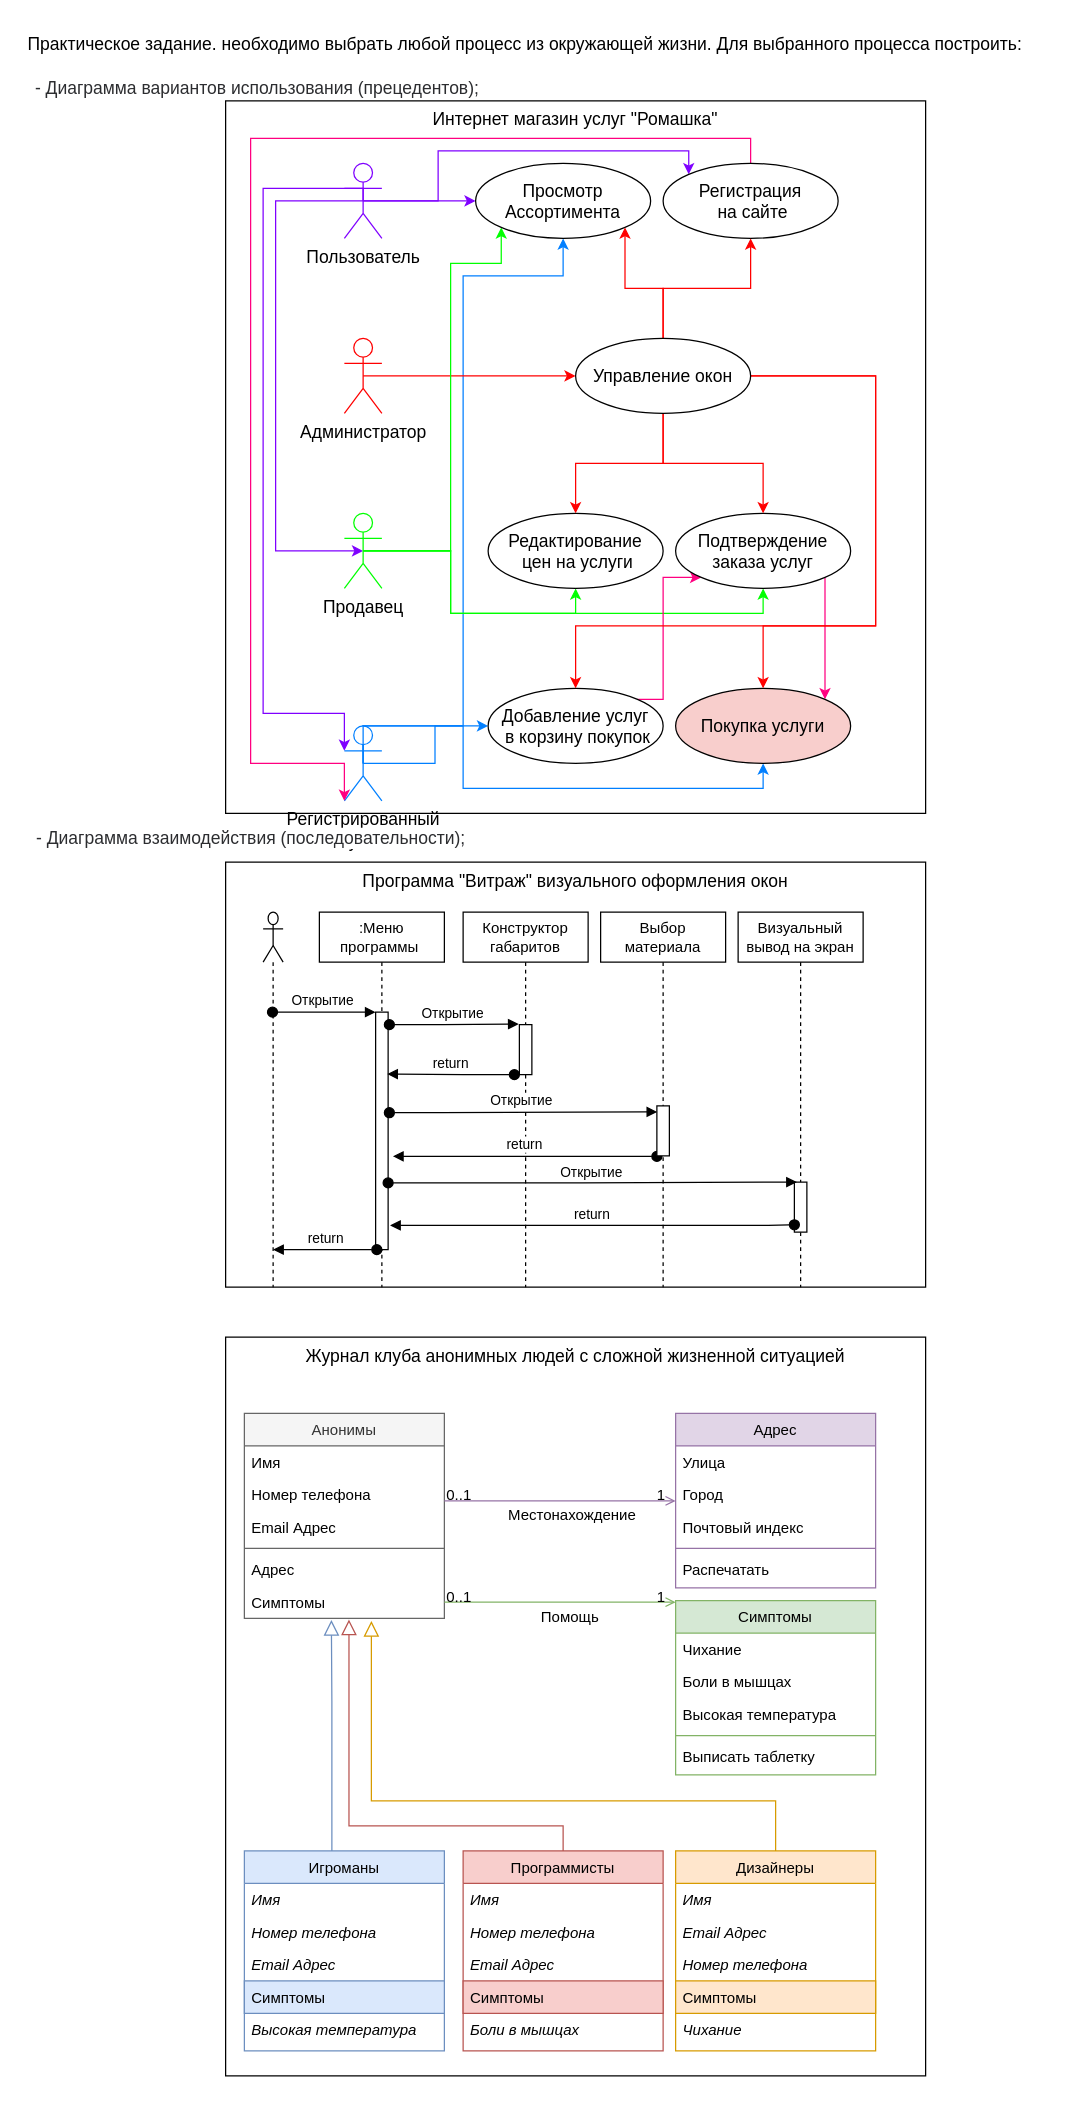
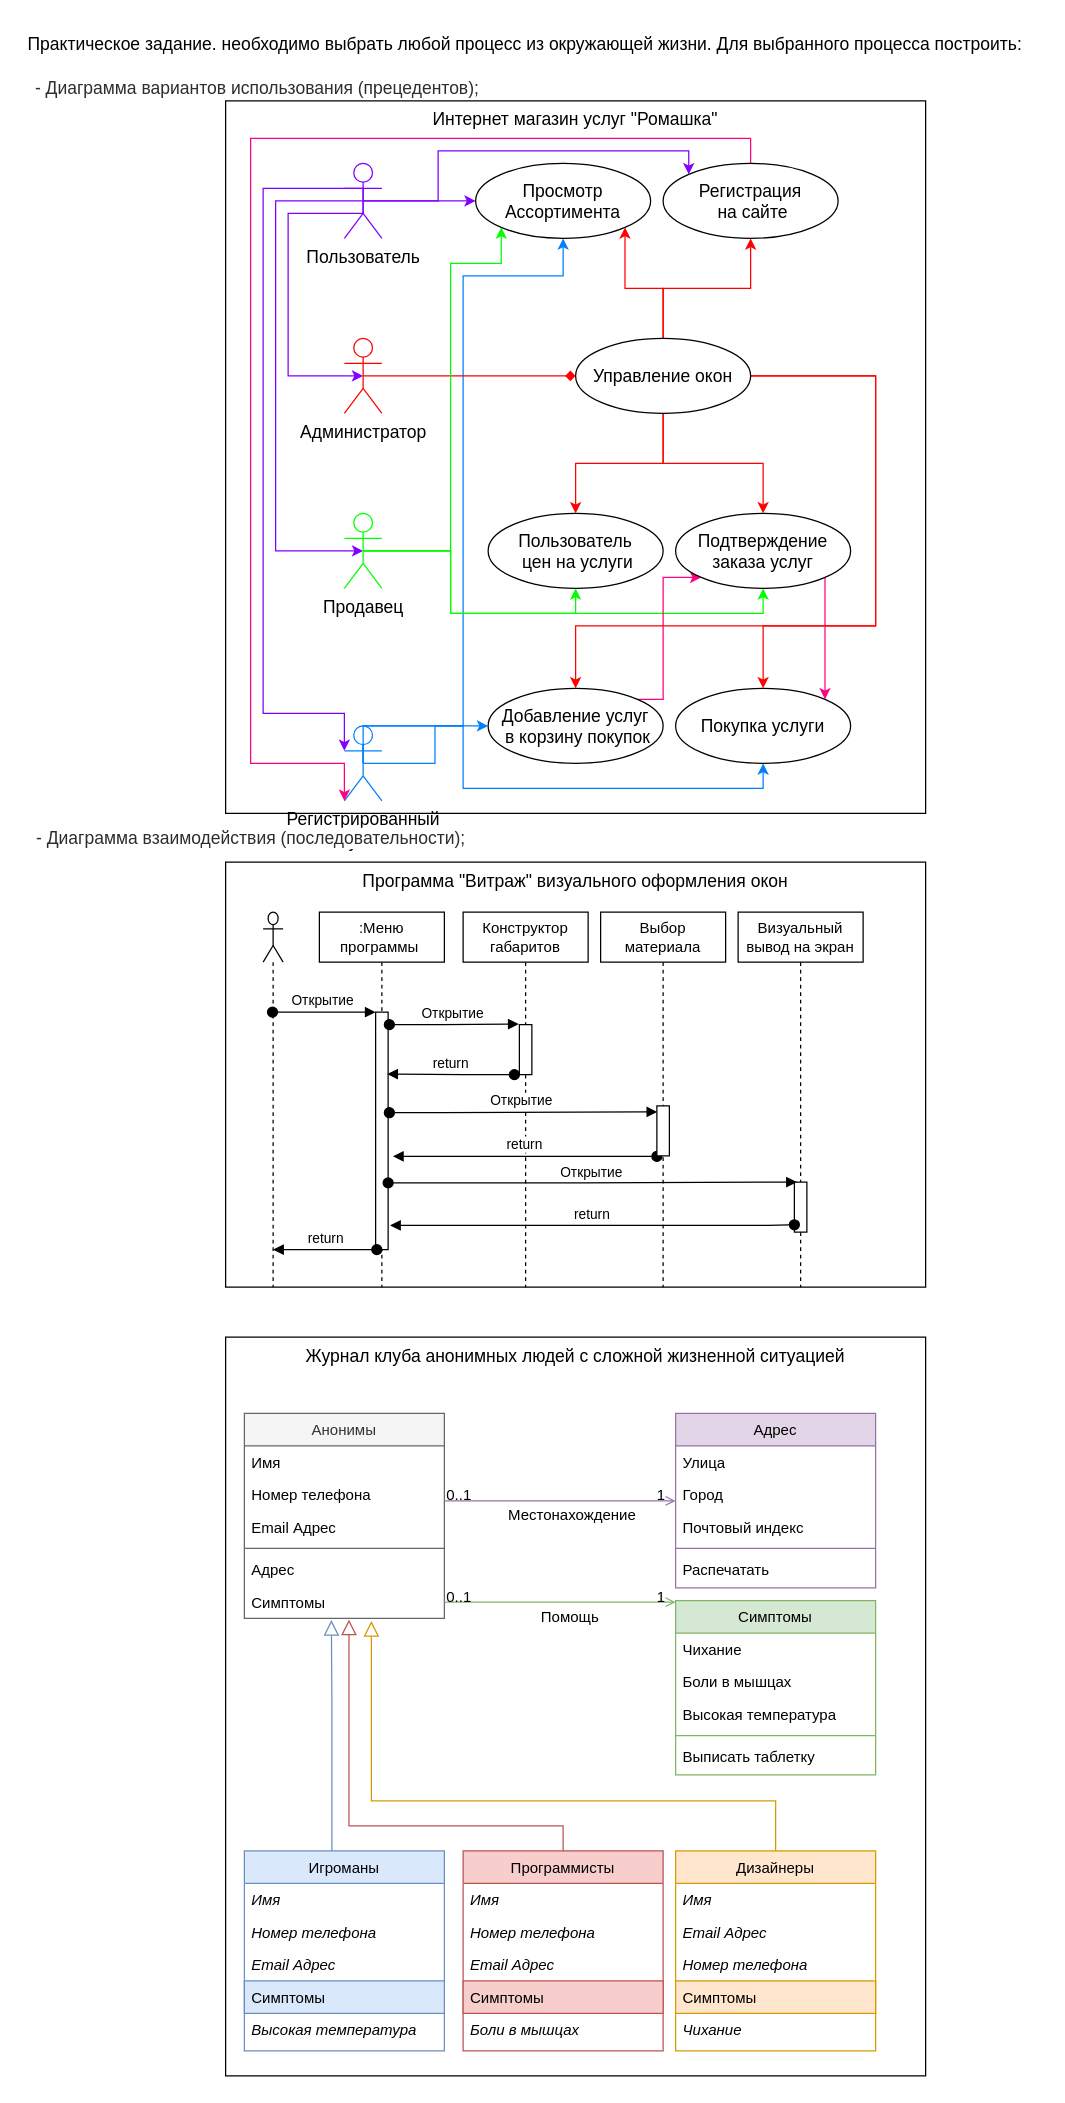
none -> (288, 292)
(566, 376) -> (565, 376)
(576, 551) -> (576, 551)
(763, 726) -> (763, 726)
